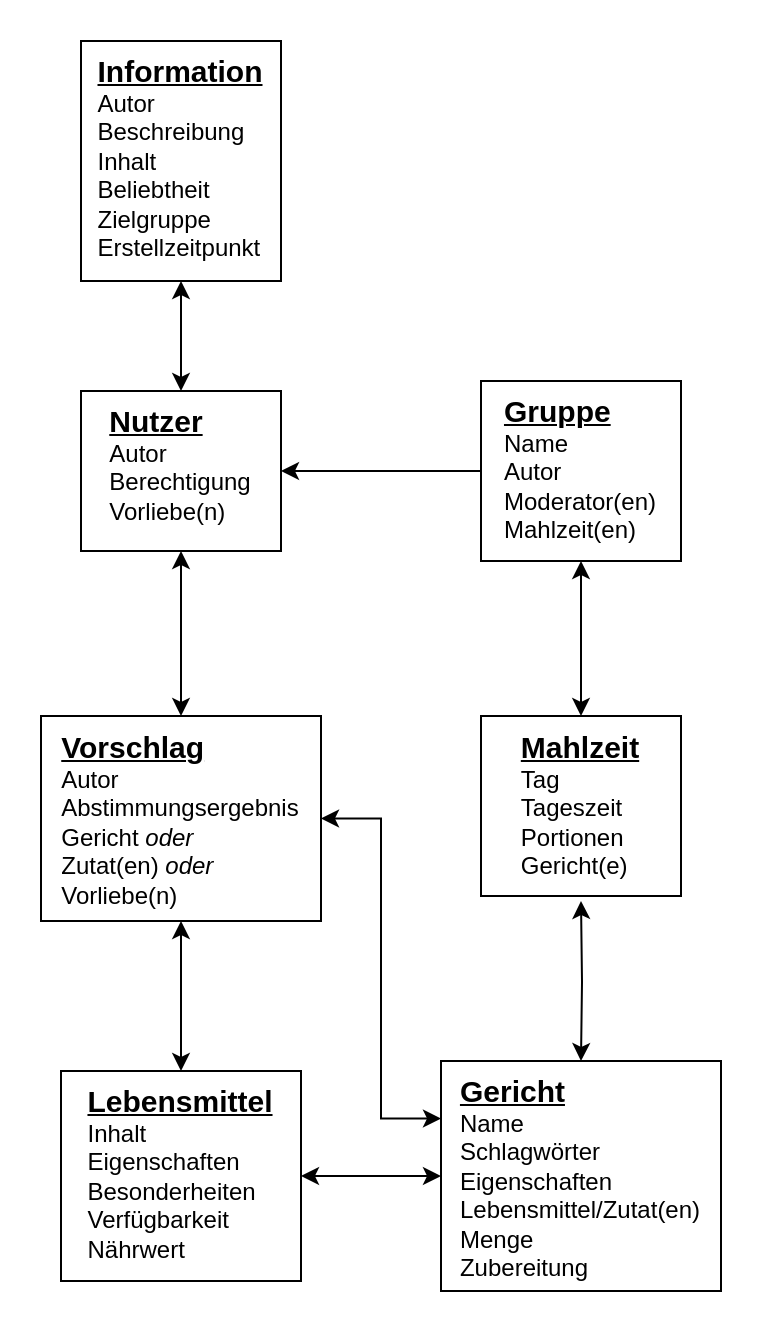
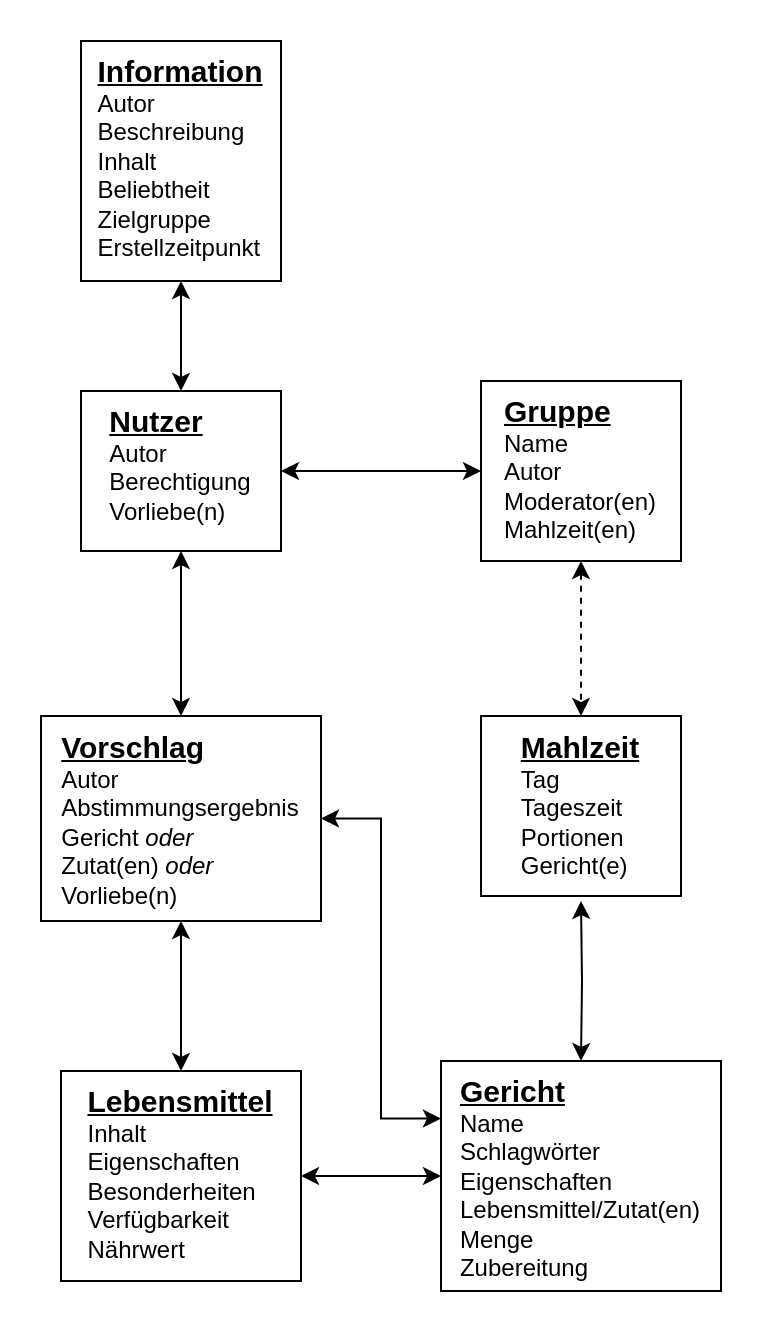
(471, 471) -> (466, 471)
(581, 640) -> (581, 640)
